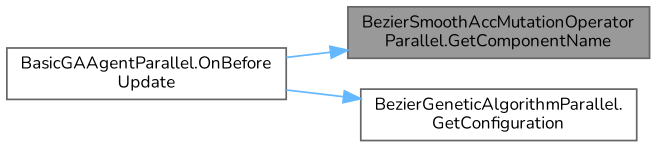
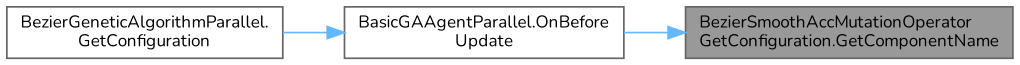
(499, 33) -> (849, 33)
(315, 93) -> (305, 33)
